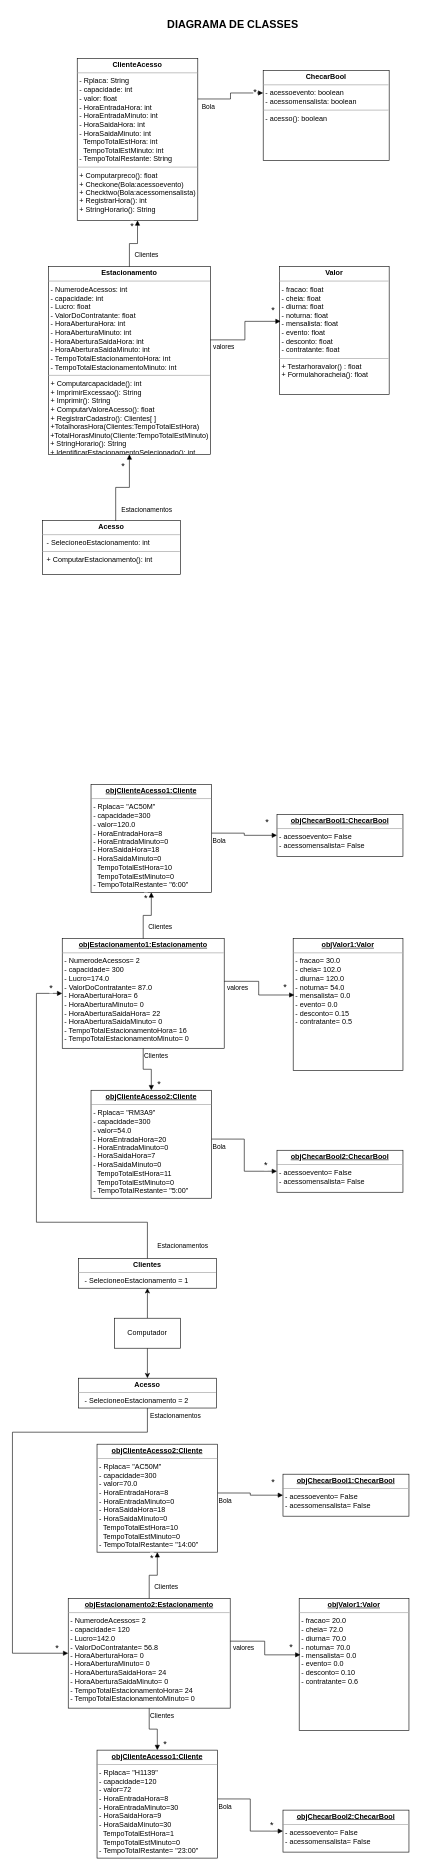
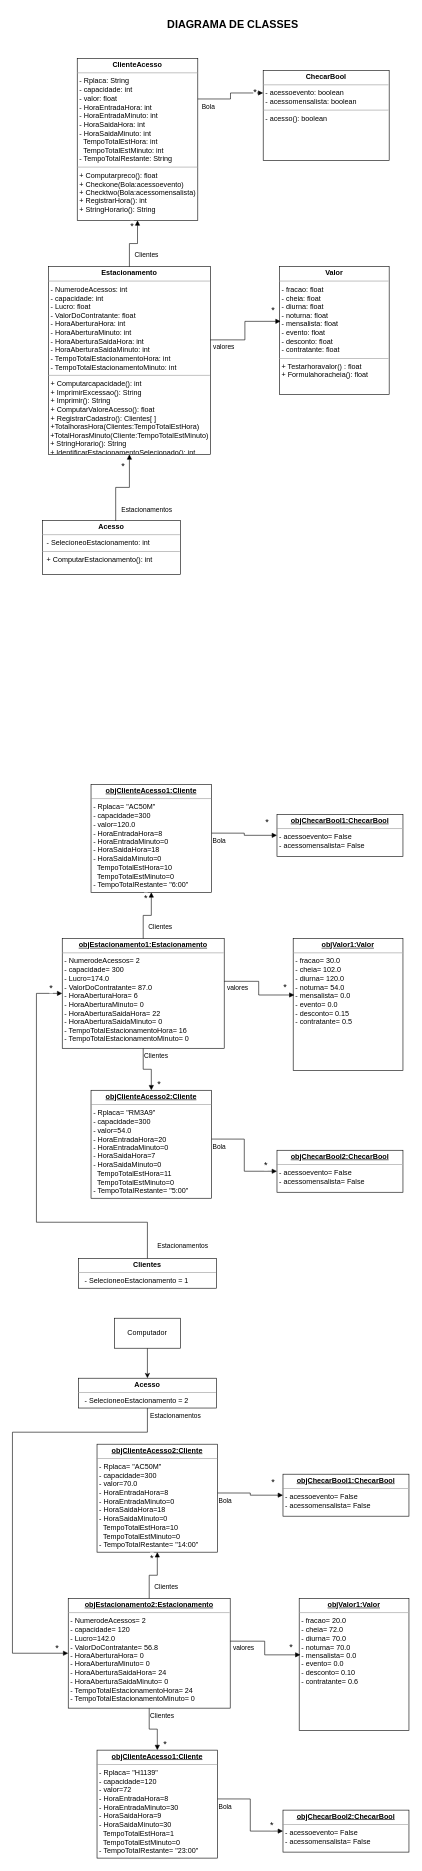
(147, 1305) -> none
